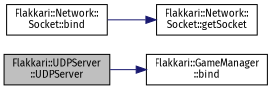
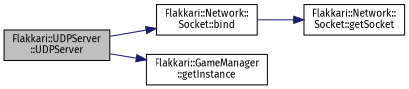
none -> (128, 33)
(207, 70) -> (207, 70)
